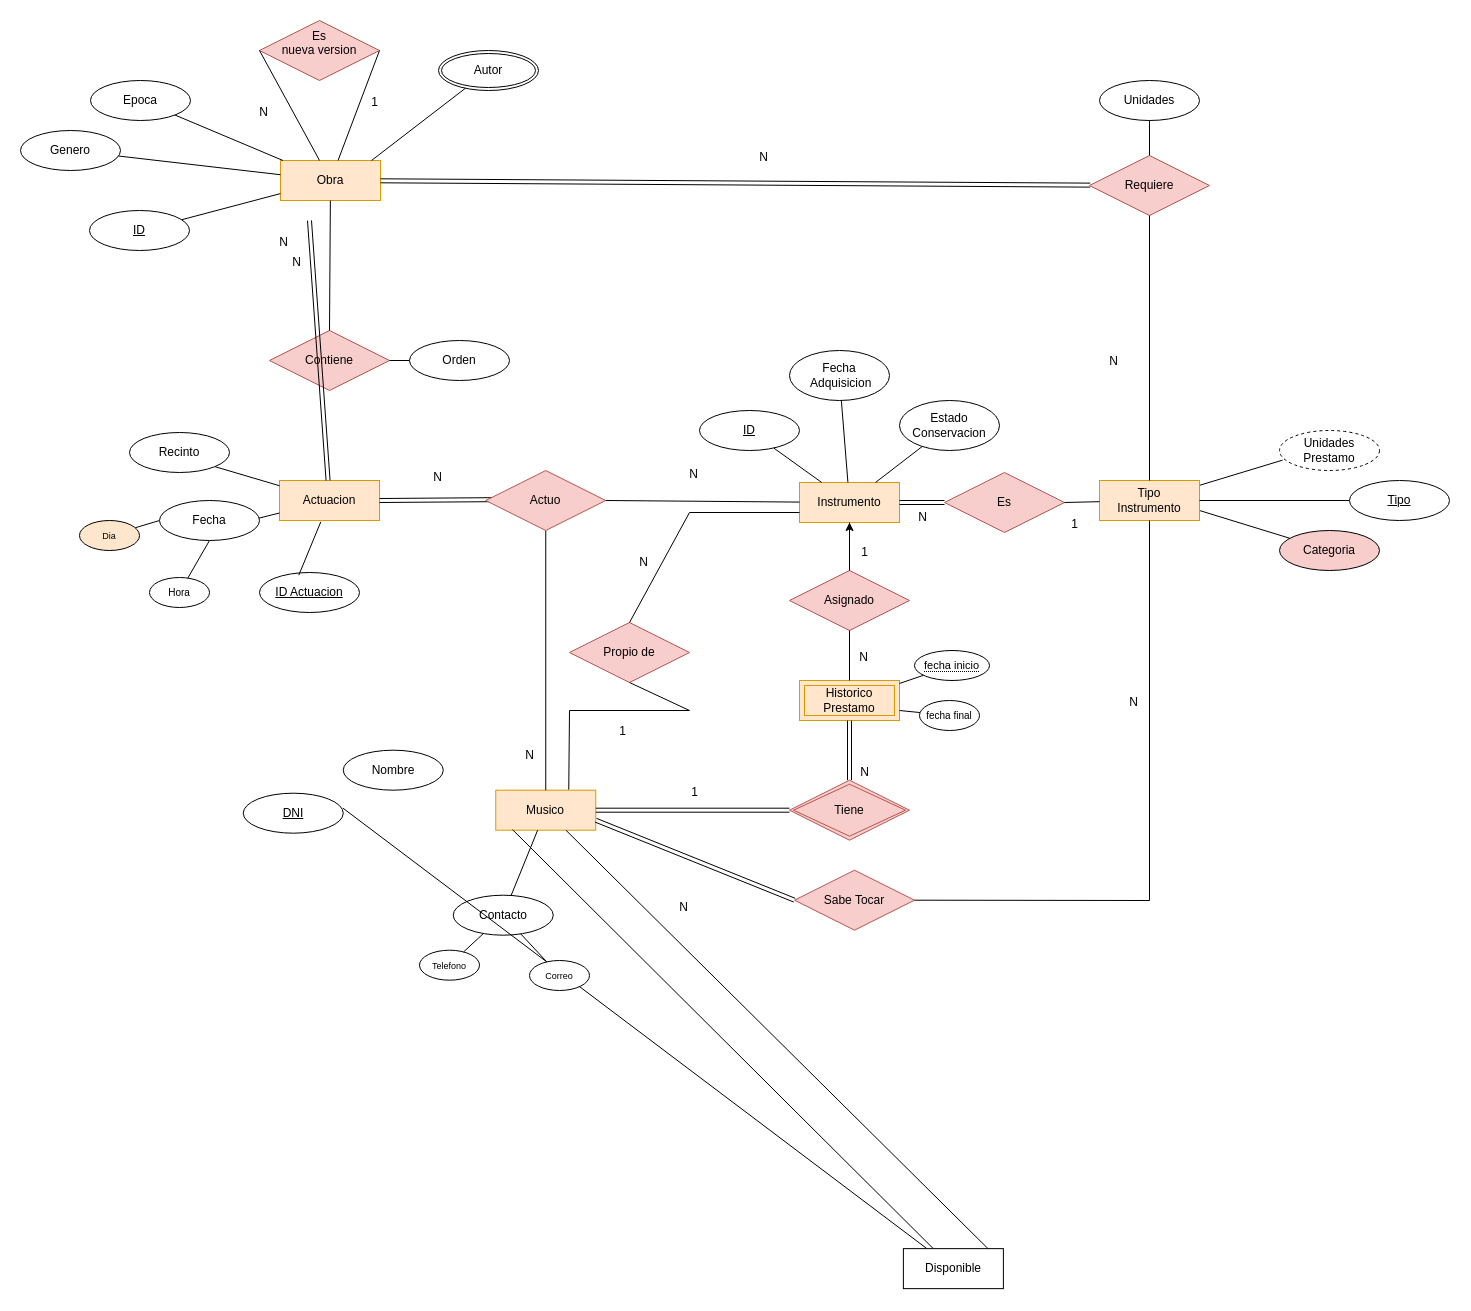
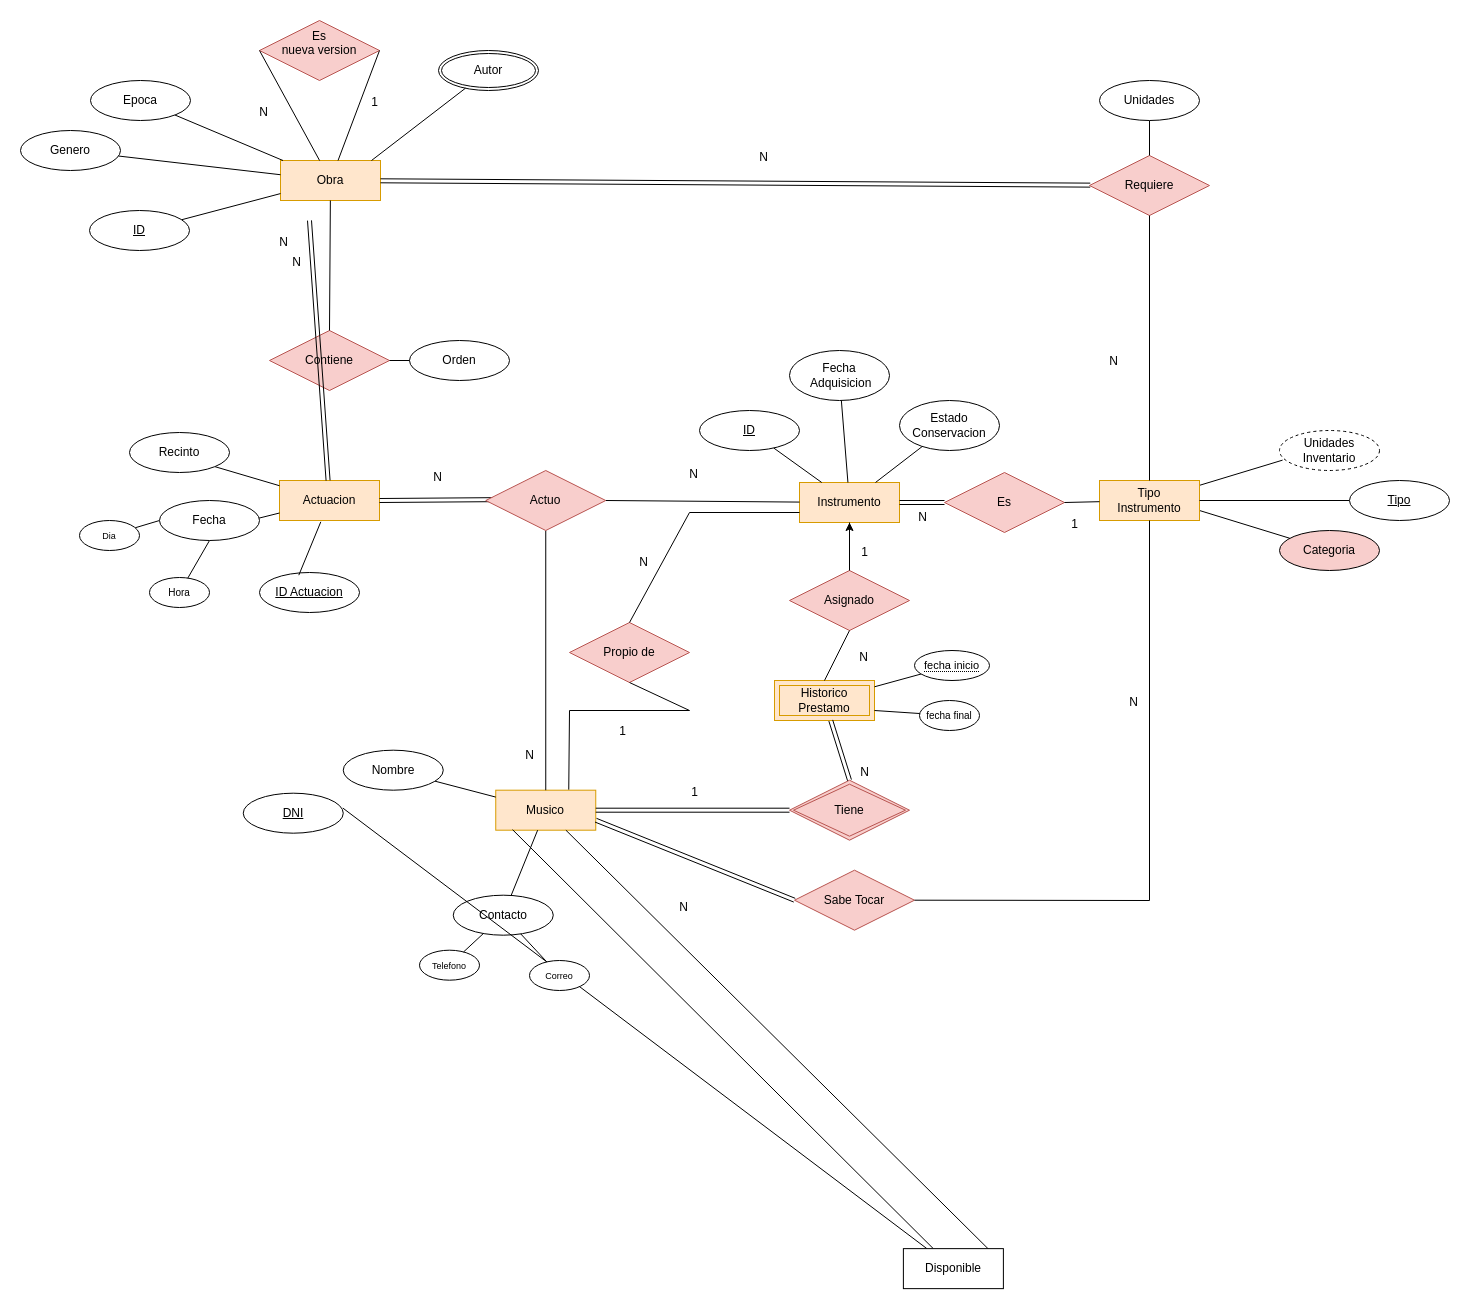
(1330, 451) -> (1330, 451)
(110, 536) -> (110, 536)
(850, 701) -> (825, 701)
none -> (465, 789)
